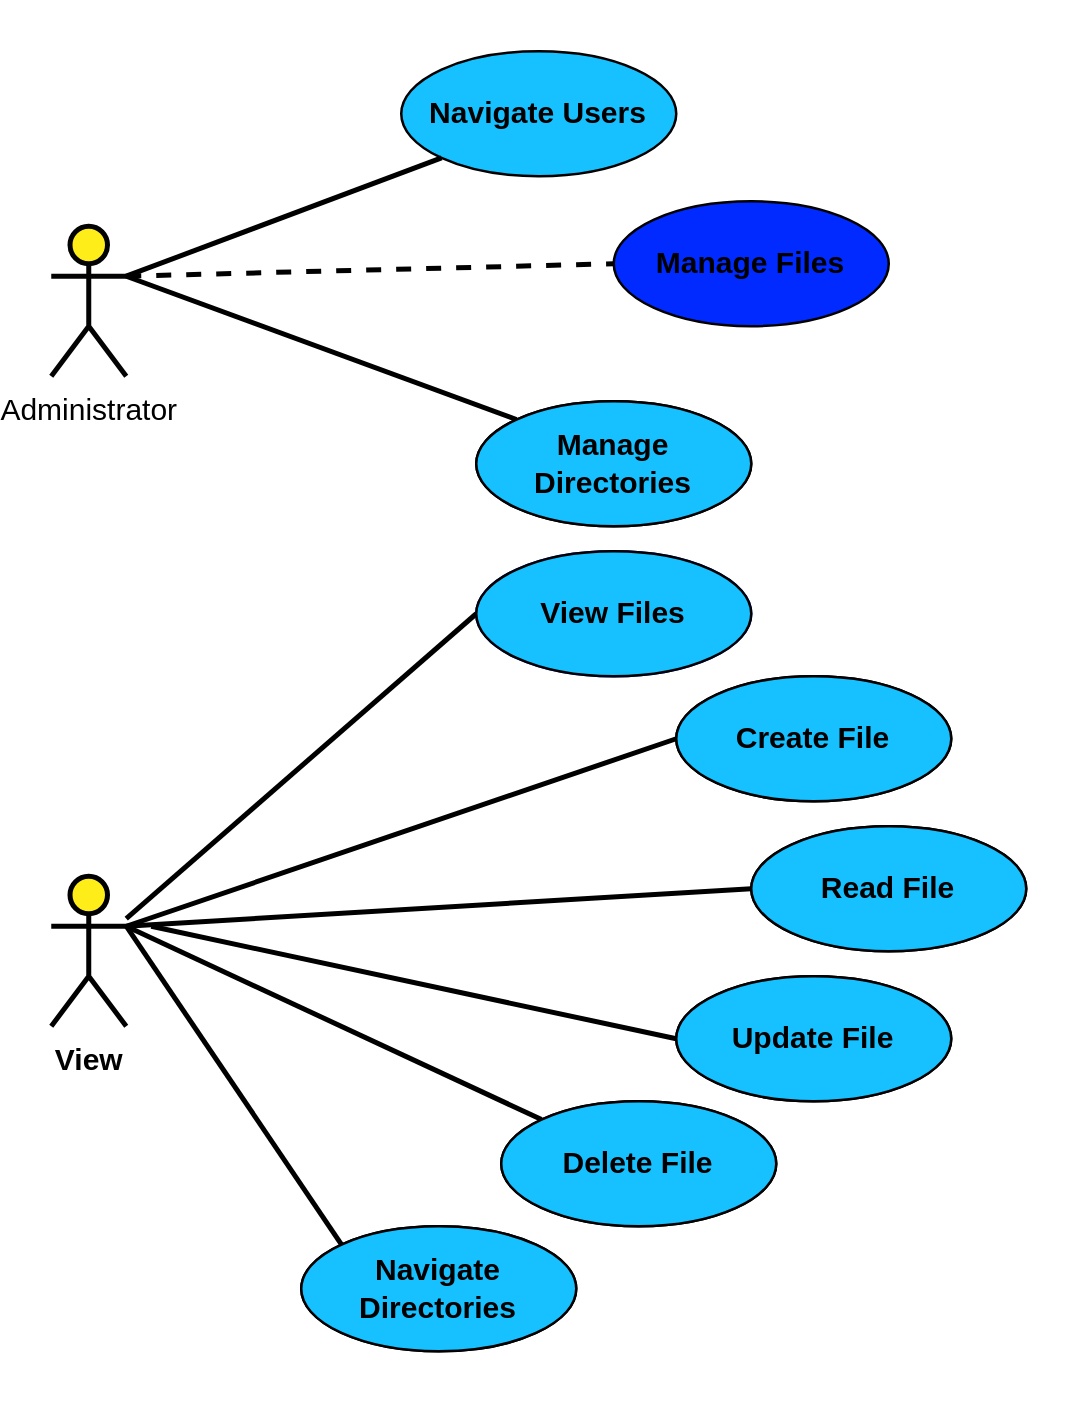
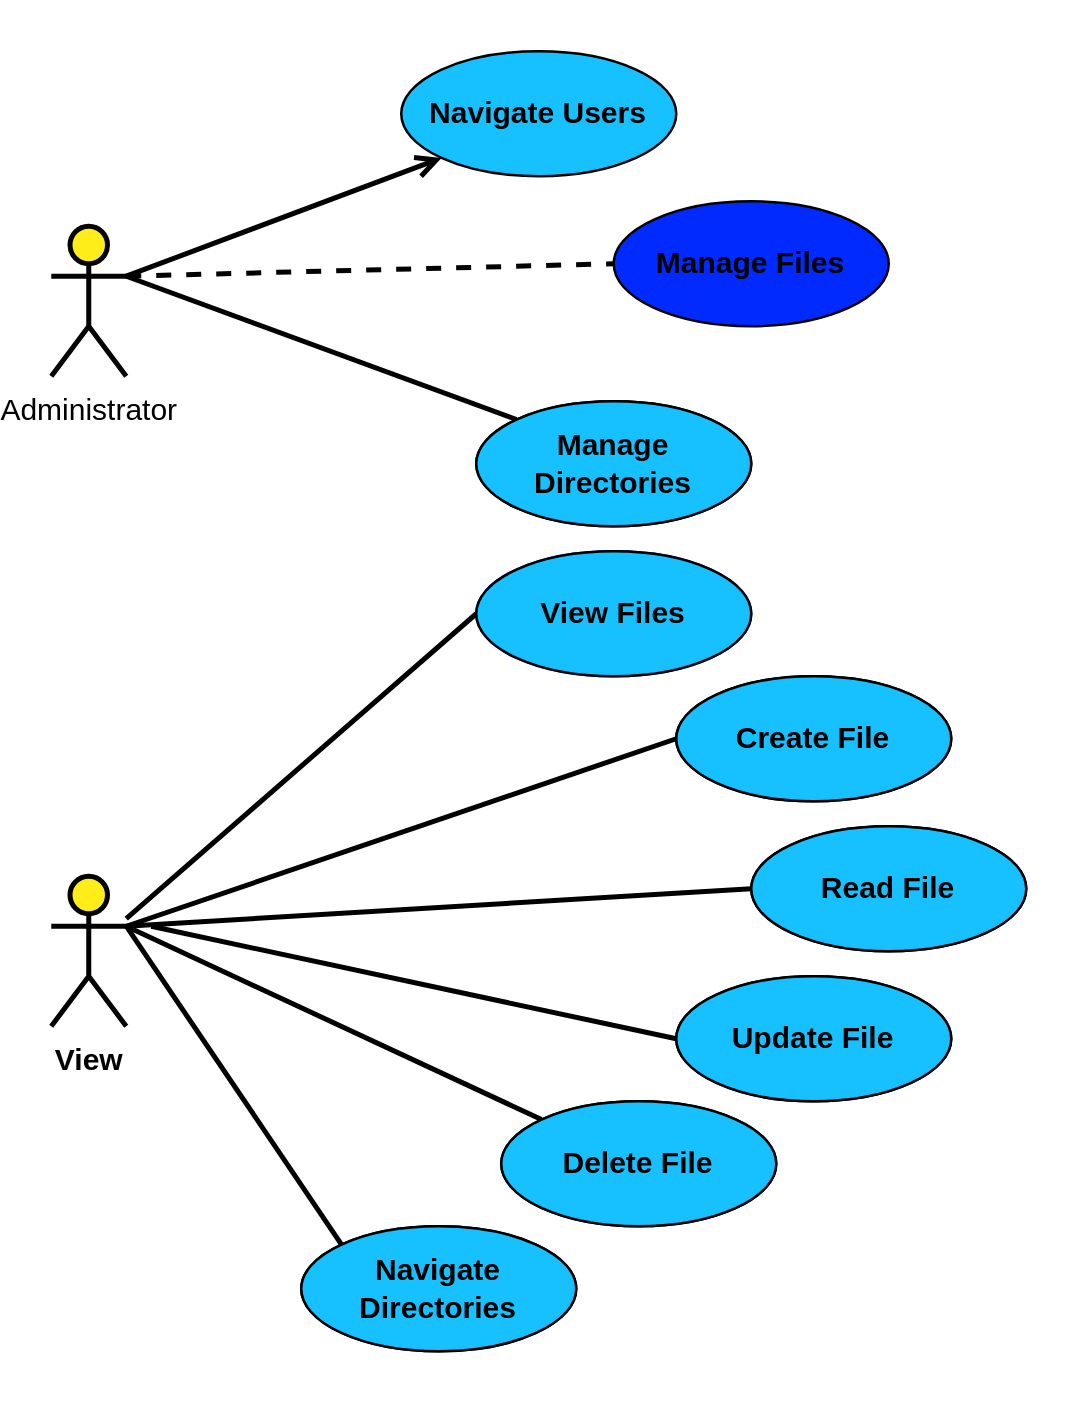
(432, 161) -> (427, 163)
